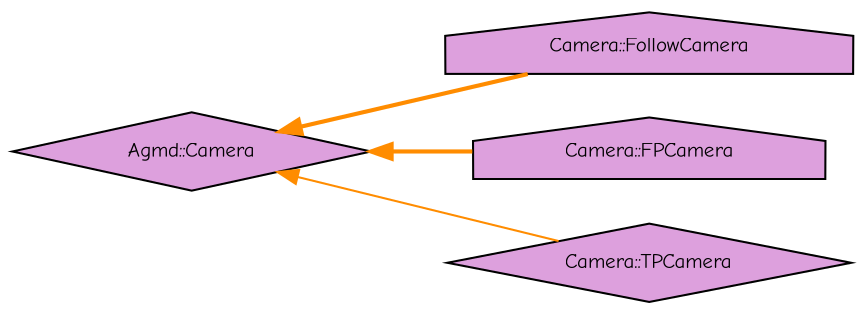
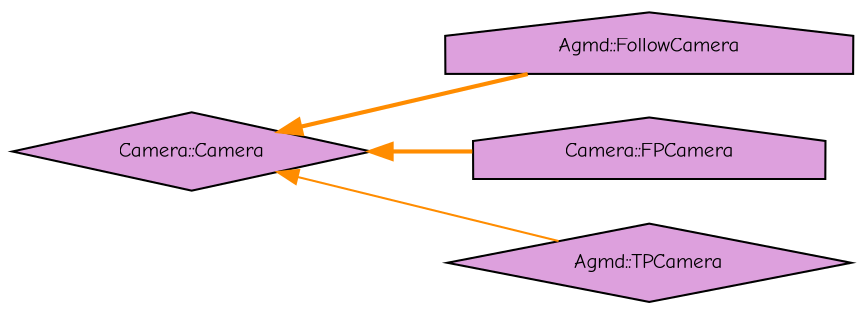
(649, 46) -> (649, 46)
(192, 151) -> (192, 151)
(649, 263) -> (649, 263)
